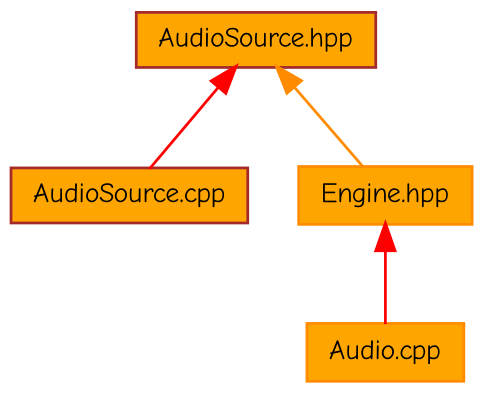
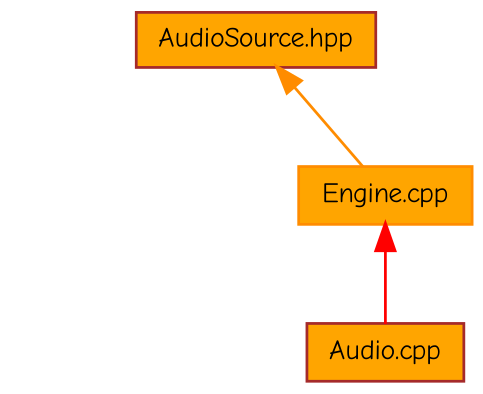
(129, 195) -> none
(385, 195) -> (385, 195)
(385, 352) -> (385, 352)
